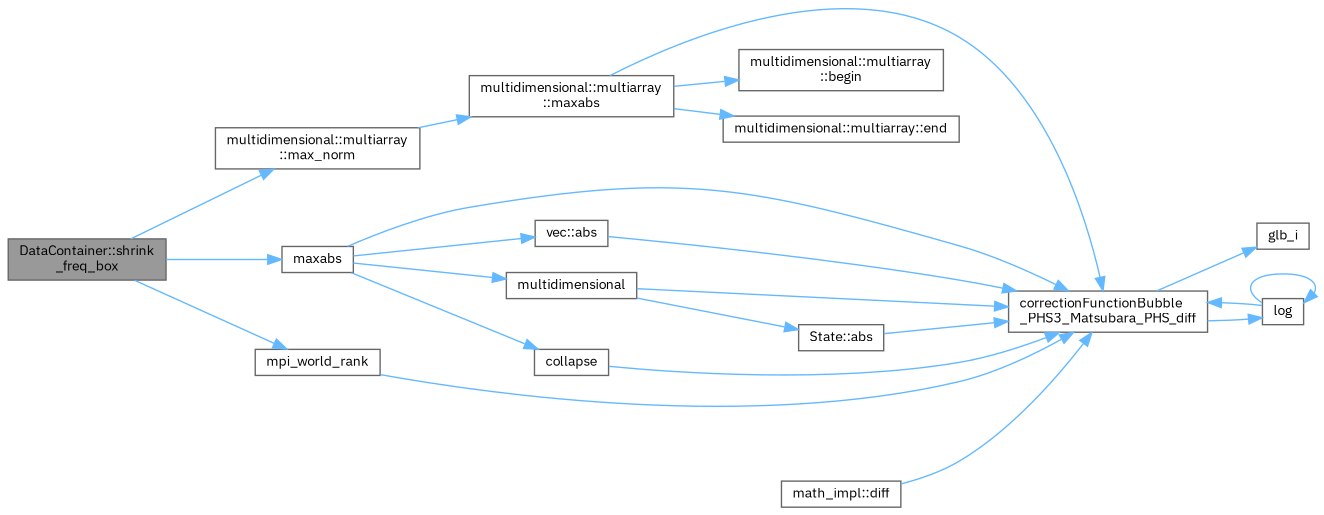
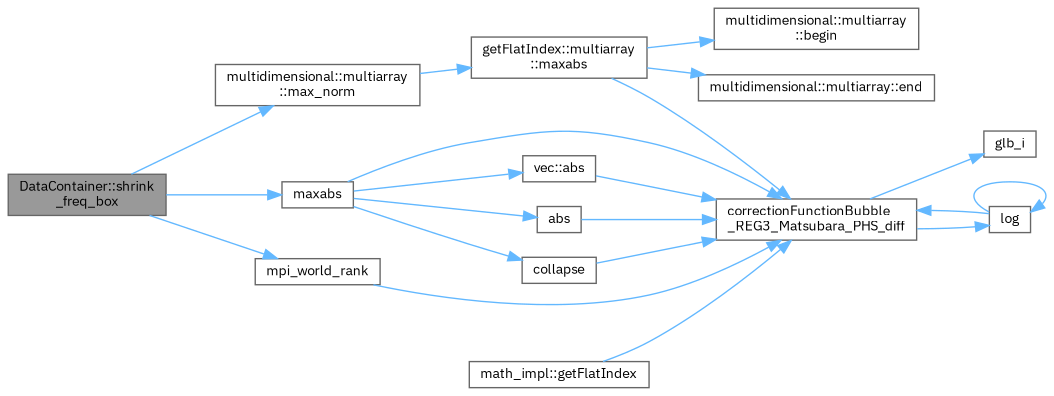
(572, 96) -> (559, 58)
(572, 286) -> (559, 220)
(1108, 312) -> (816, 220)
(841, 338) -> none
(841, 494) -> (559, 375)
